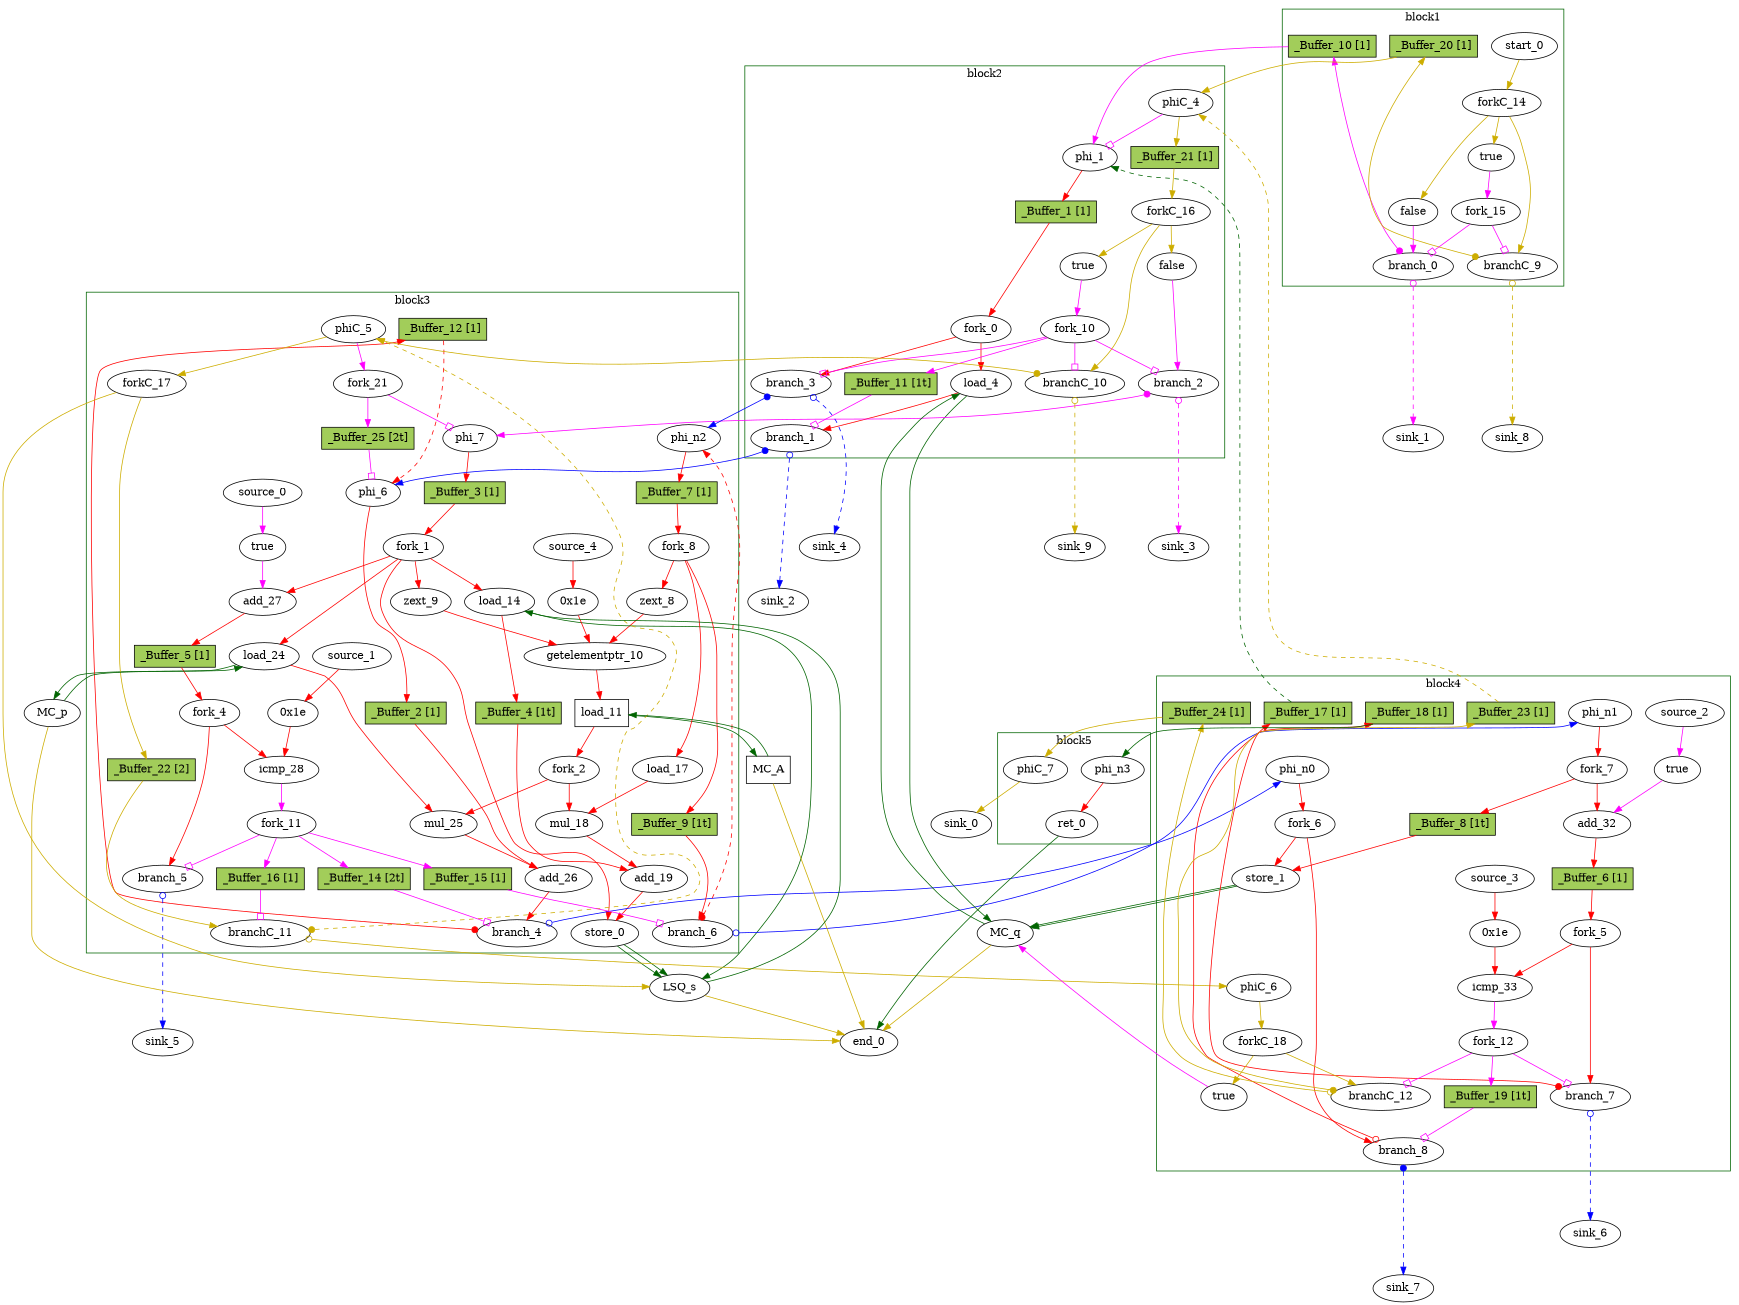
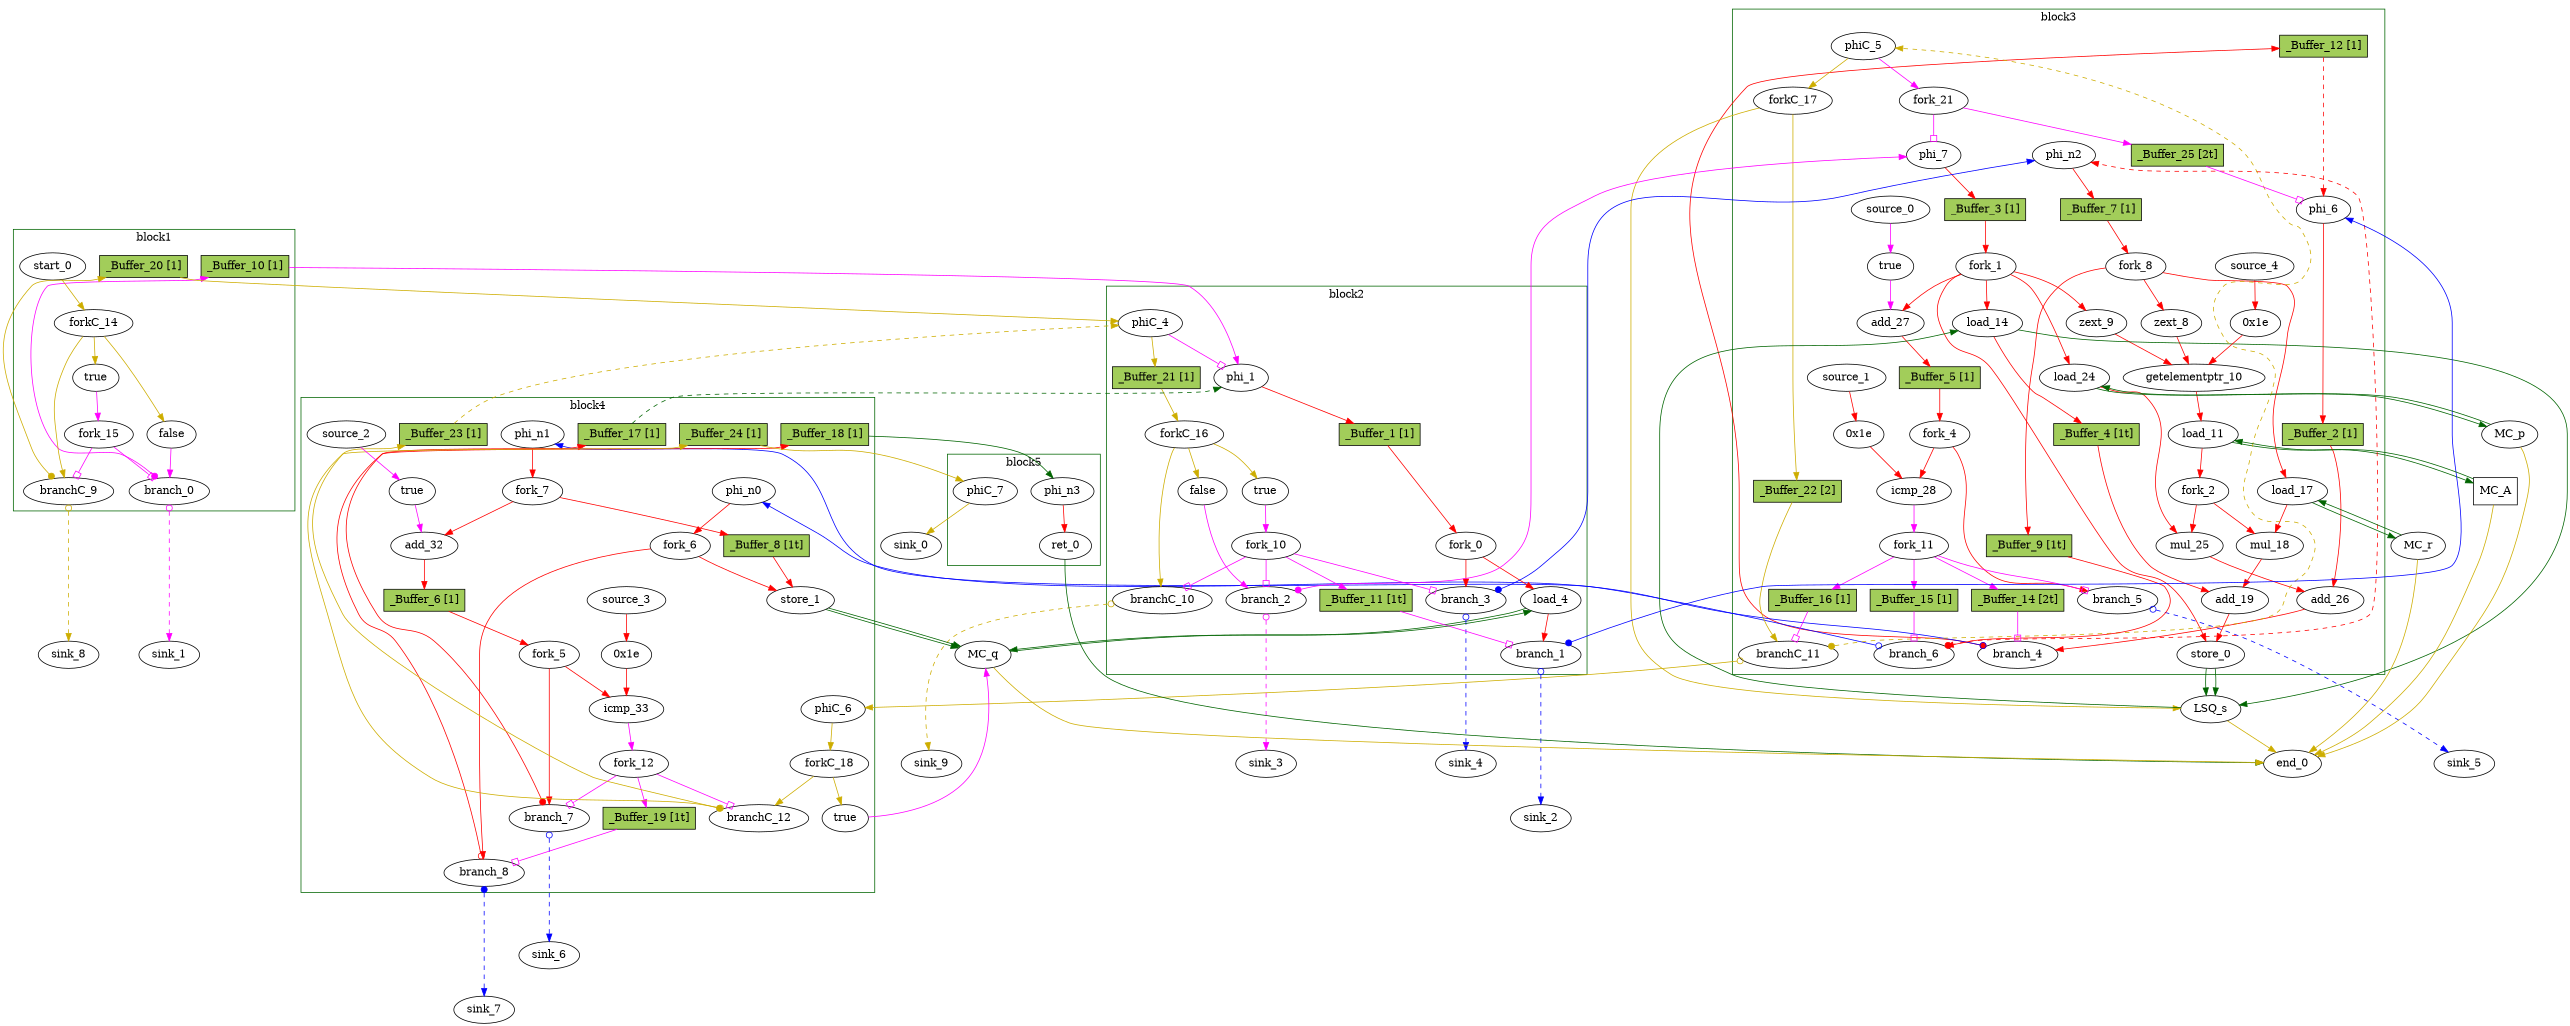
(708, 361) -> none
none -> (2418, 546)
(602, 713) -> (2203, 434)
